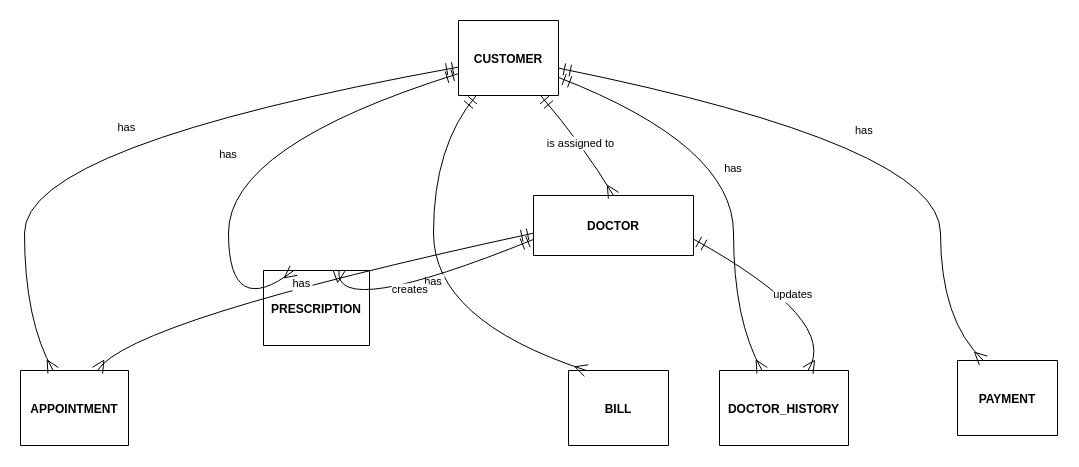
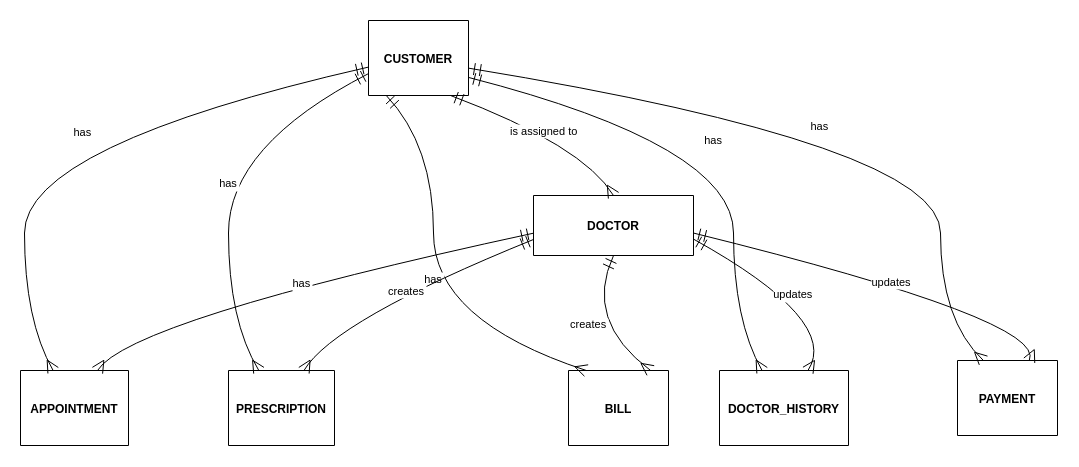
(509, 58) -> (419, 58)
none -> (870, 281)
(317, 308) -> (282, 408)
none -> (610, 321)
